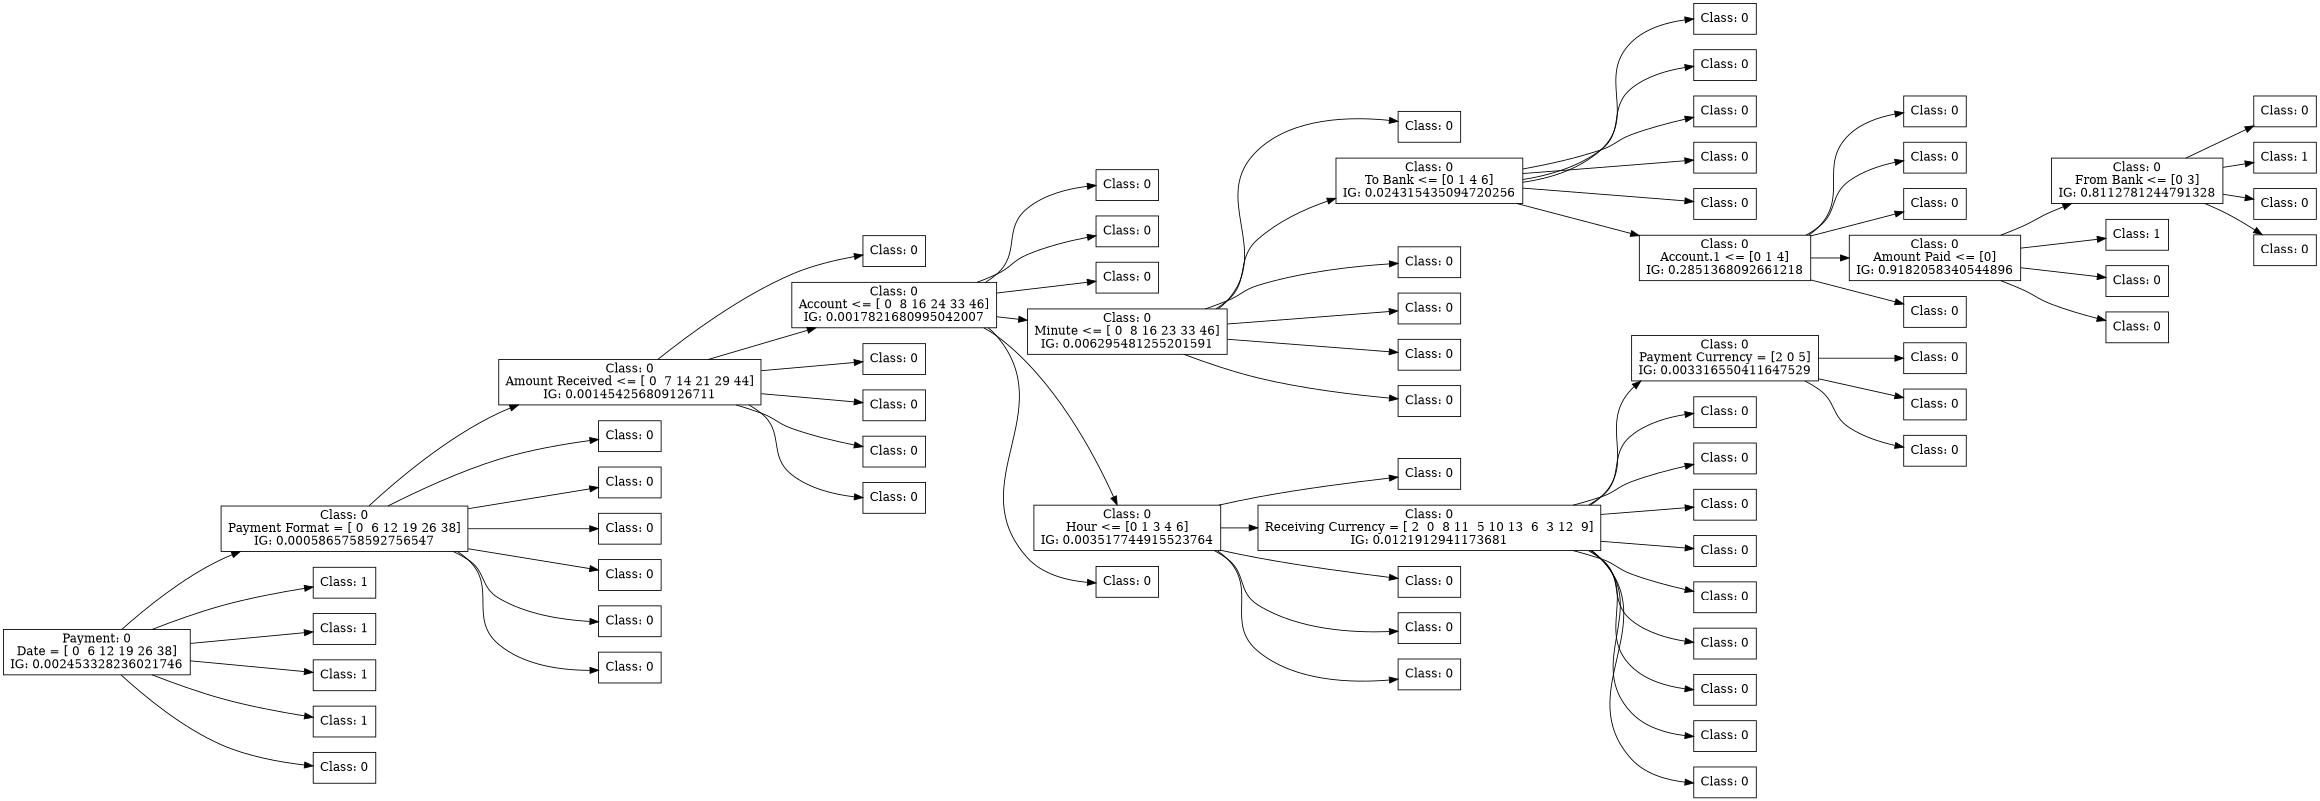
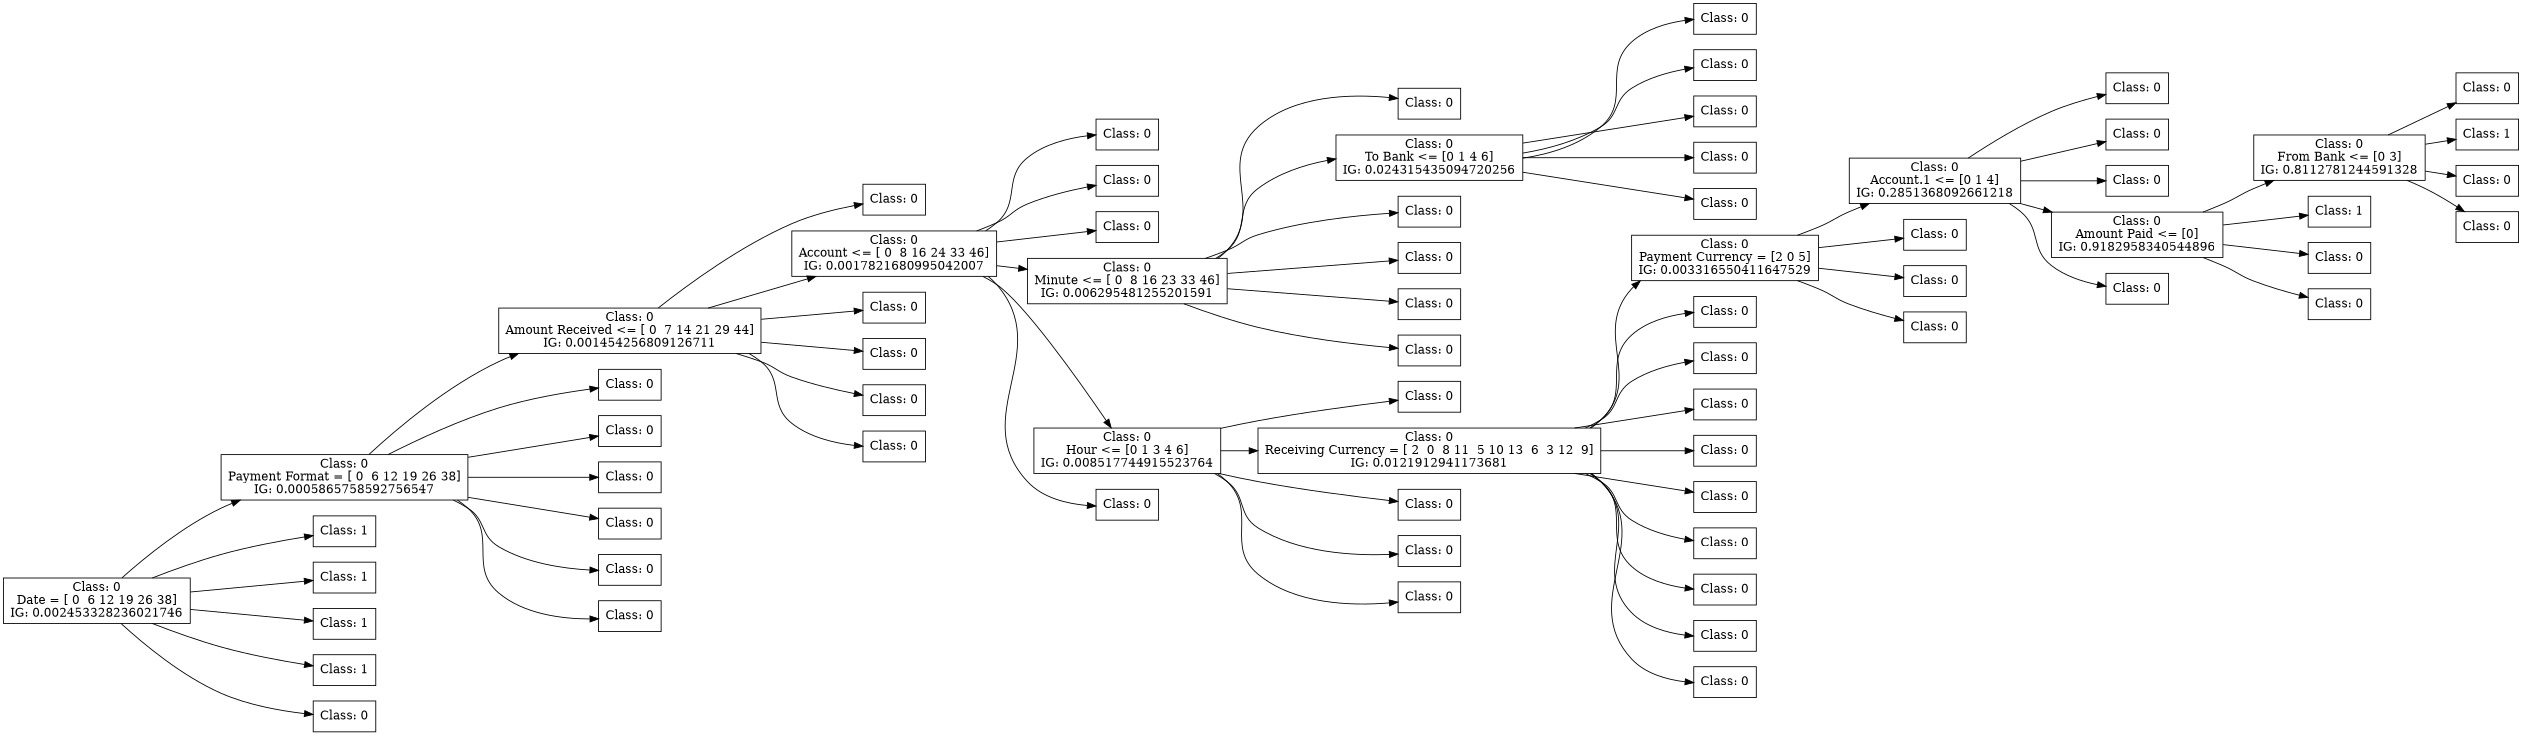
(2137, 181) -> (2339, 158)
(1574, 218) -> (1830, 222)
(1935, 258) -> (2137, 235)
(1127, 528) -> (1127, 451)
(97, 652) -> (97, 601)
